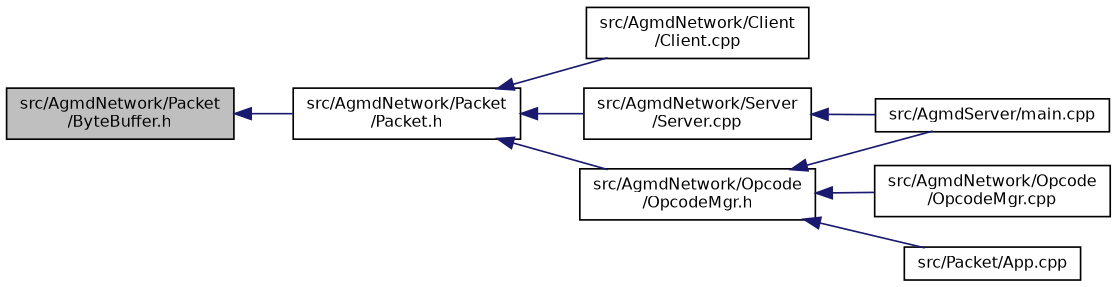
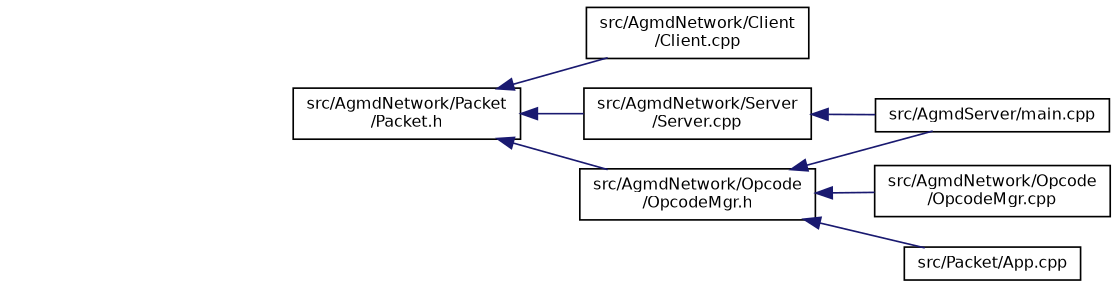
(120, 114) -> none
